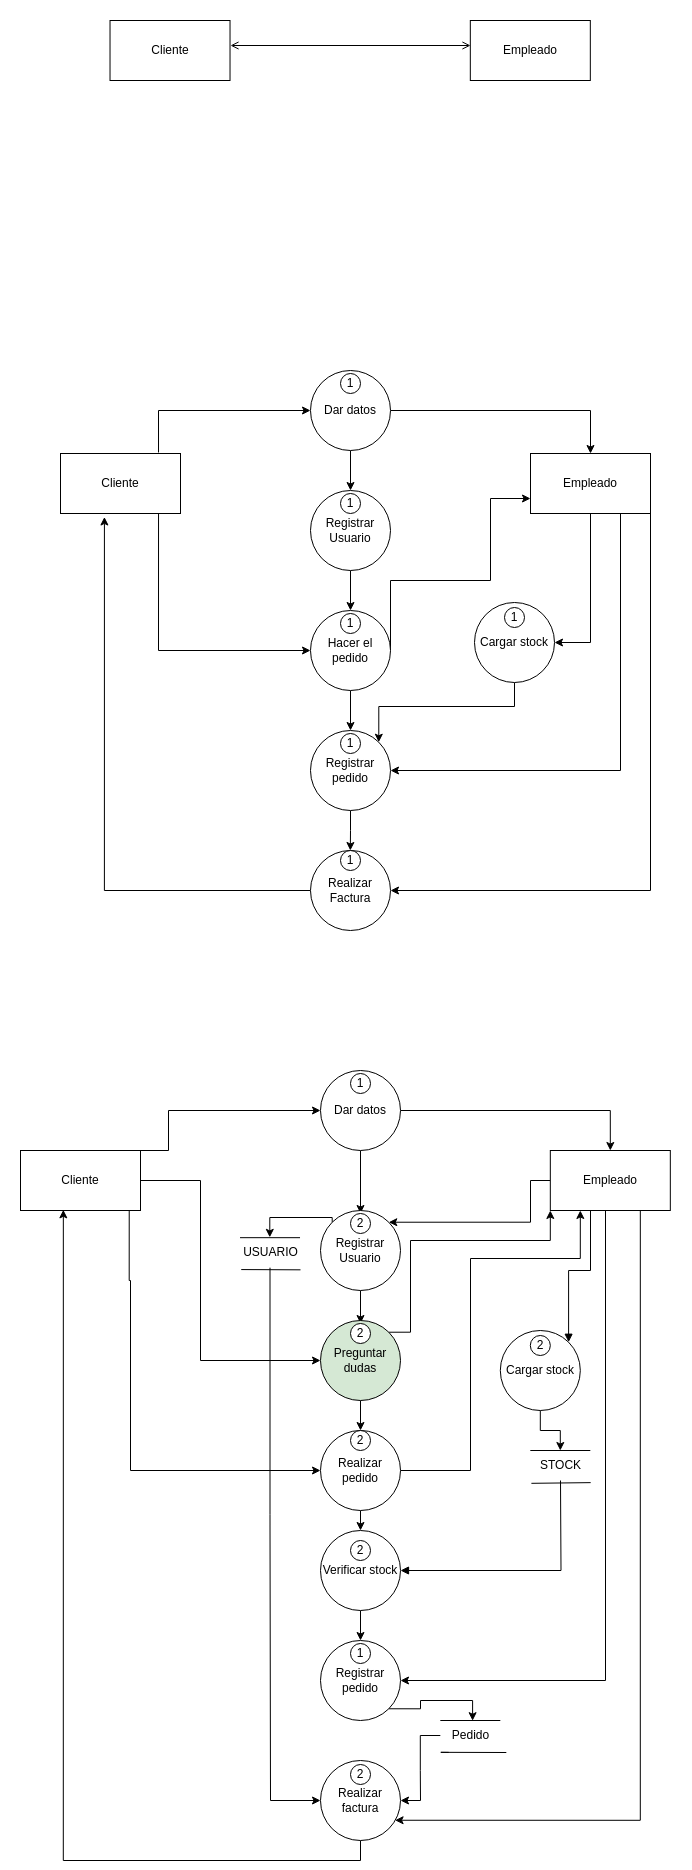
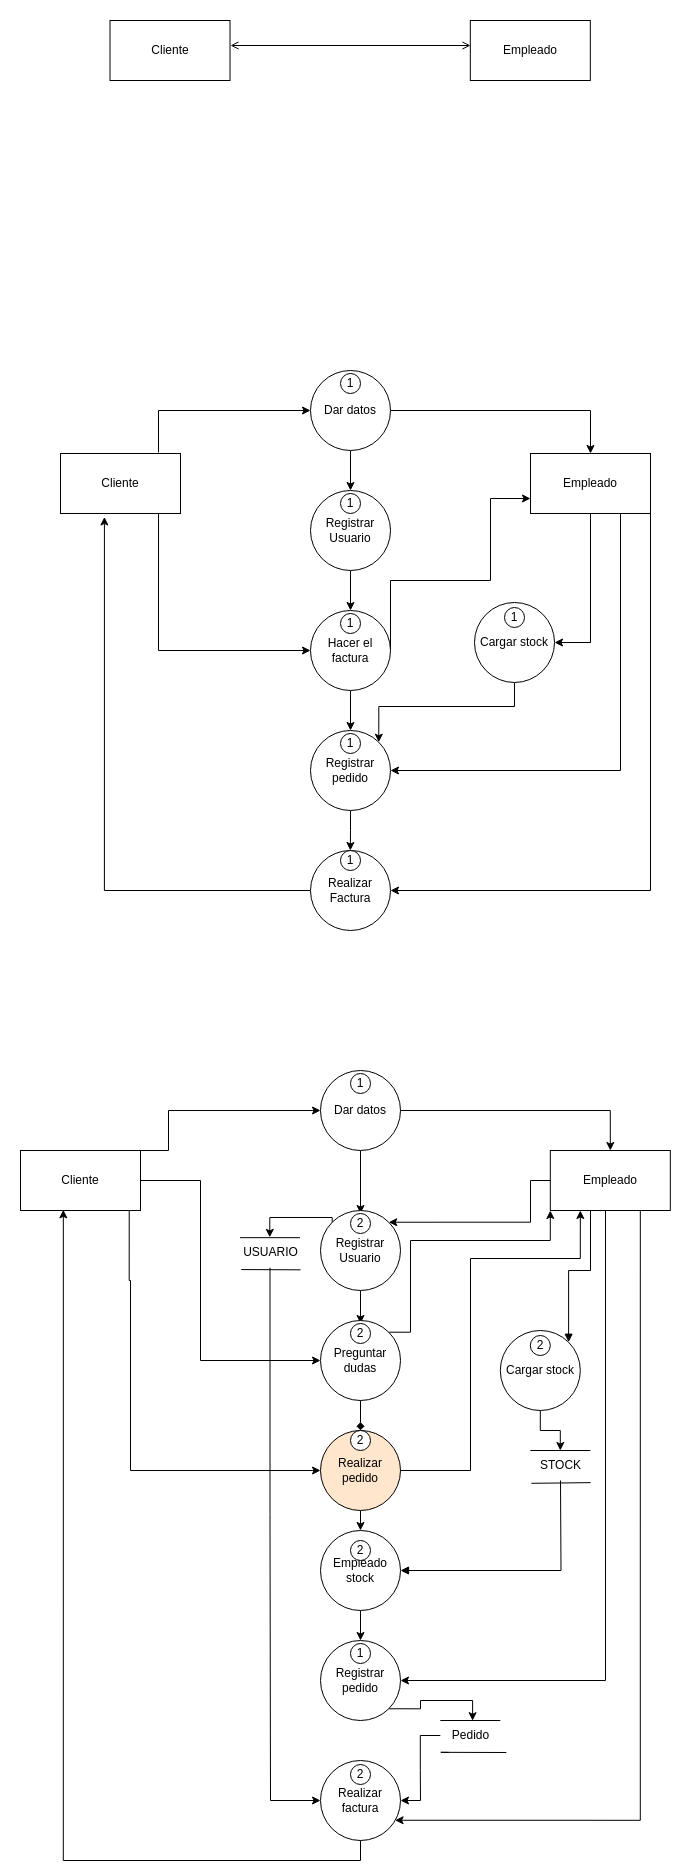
(351, 651) -> (351, 651)
(361, 1361) -> (361, 1361)
(361, 1422) -> (361, 1422)
(361, 1471) -> (361, 1471)
(361, 1571) -> (361, 1571)
